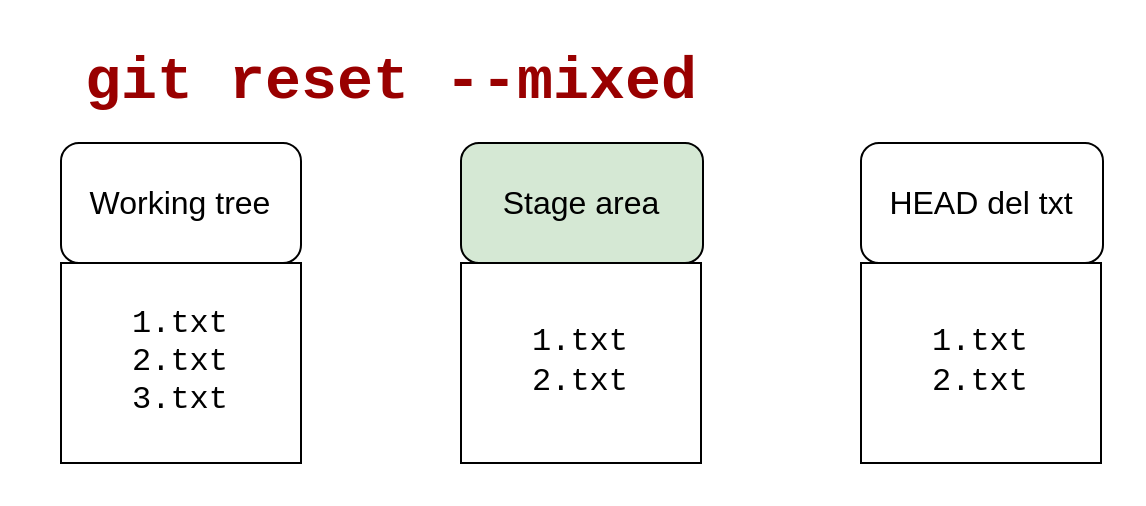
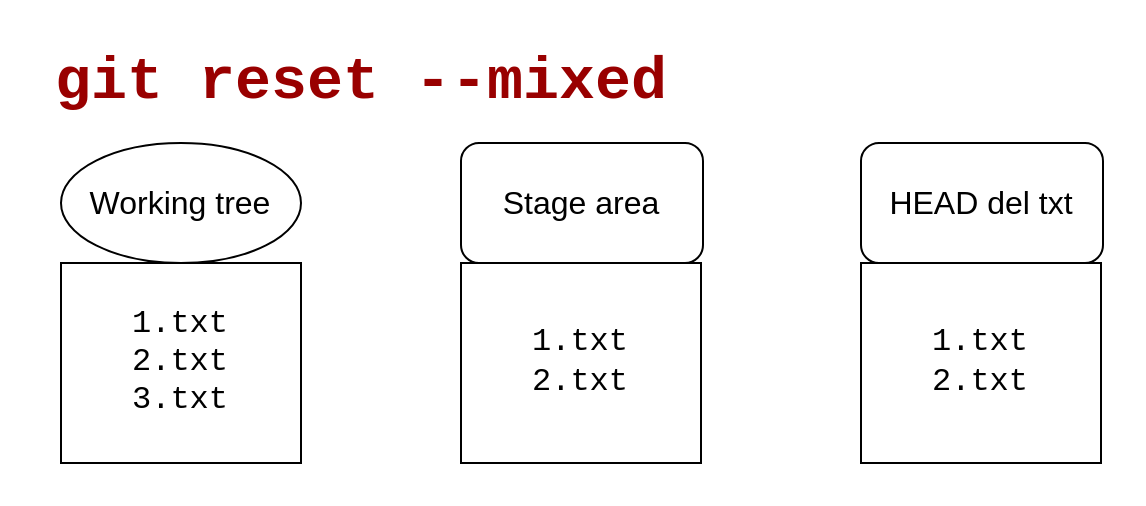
(391, 81) -> (361, 81)
(181, 203) -> (181, 203)
(582, 203) -> (582, 203)
